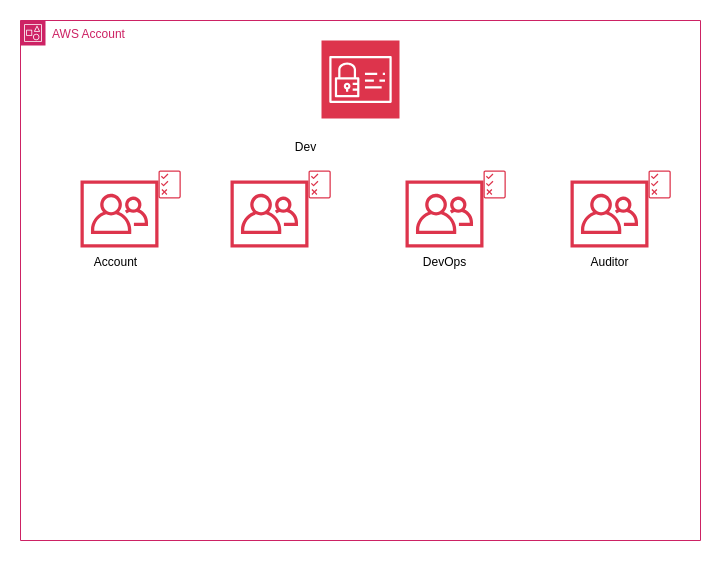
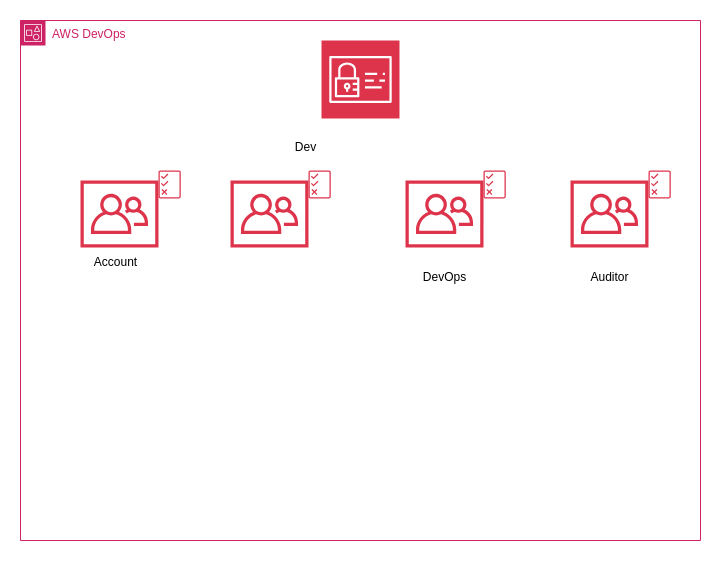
(88, 35) -> (85, 35)
(445, 263) -> (445, 278)
(610, 263) -> (610, 278)
